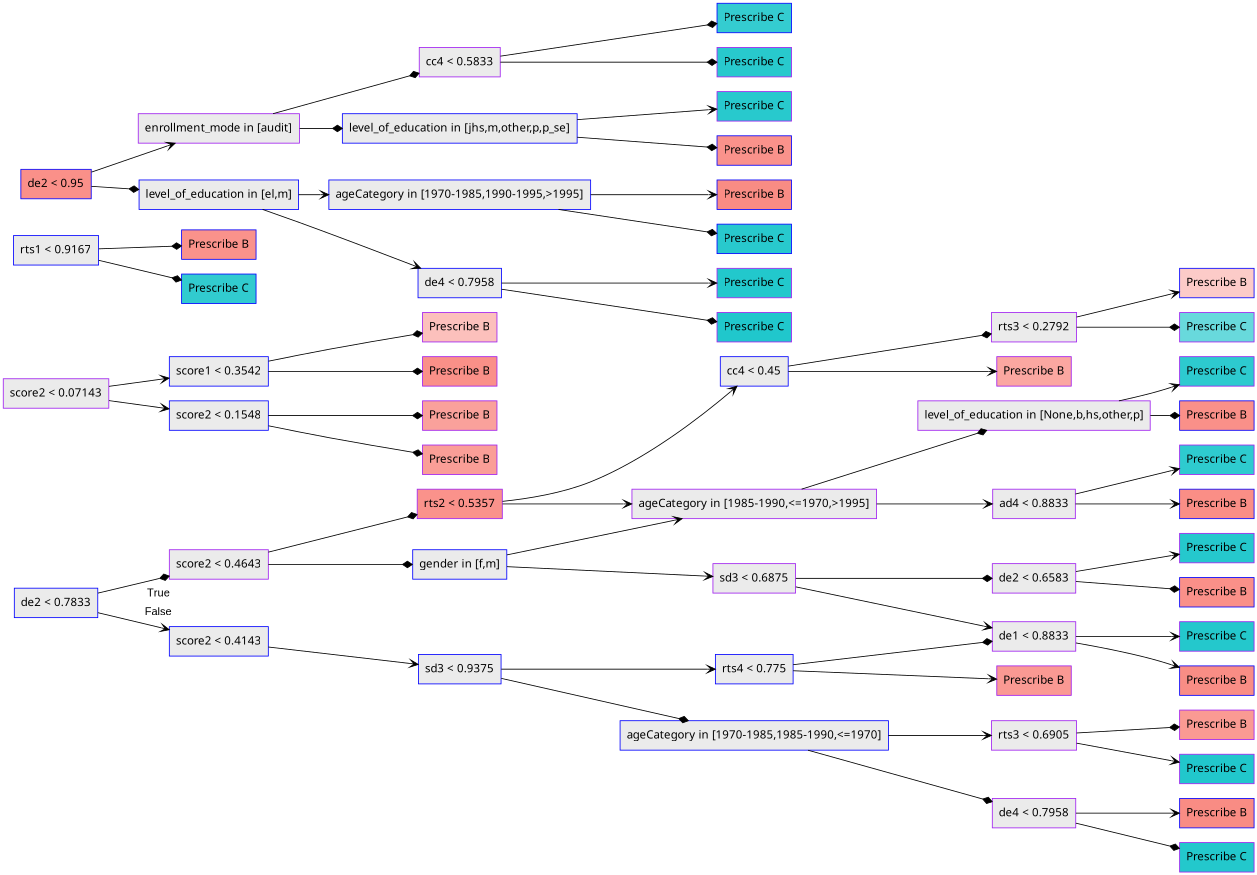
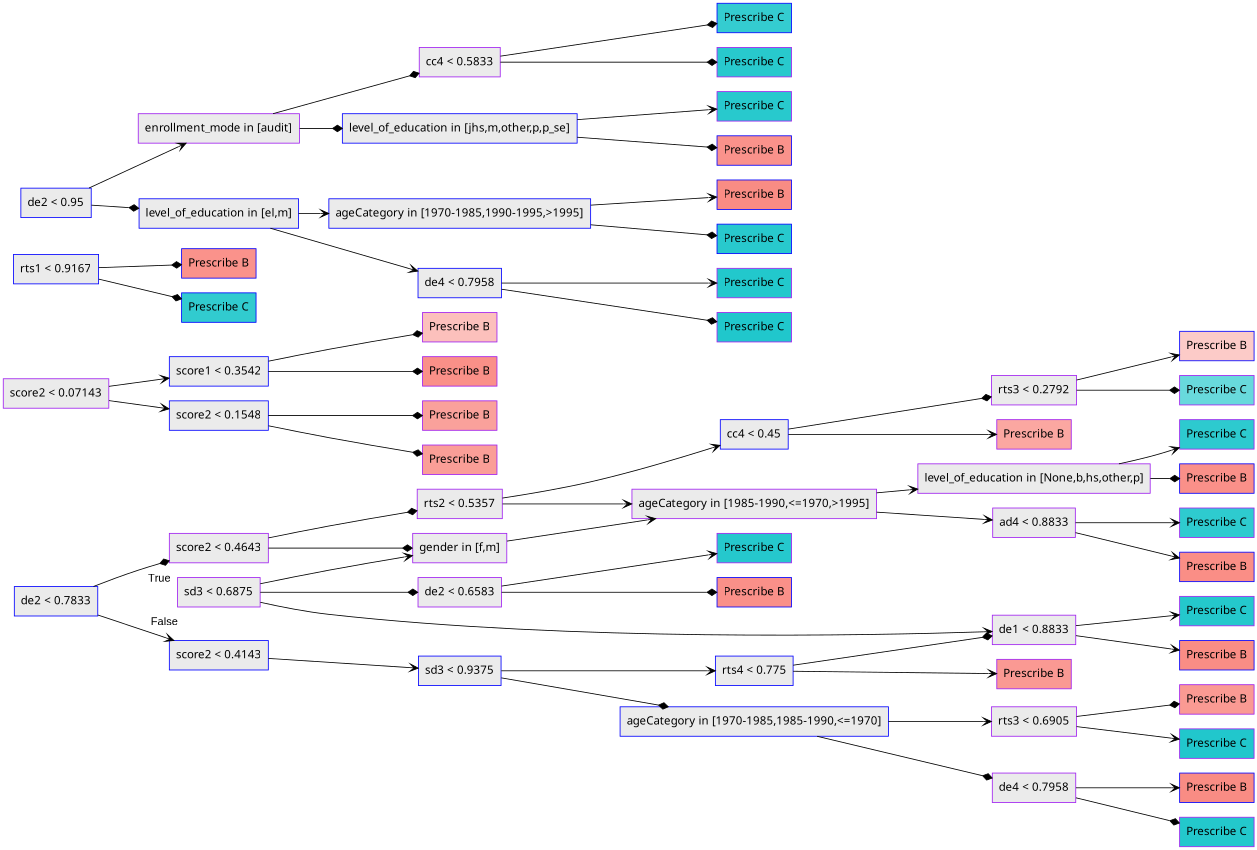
(56, 184) -> (56, 203)
(889, 461) -> (893, 491)
(460, 504) -> (460, 504)
(460, 564) -> (460, 548)
(606, 571) -> (332, 570)
